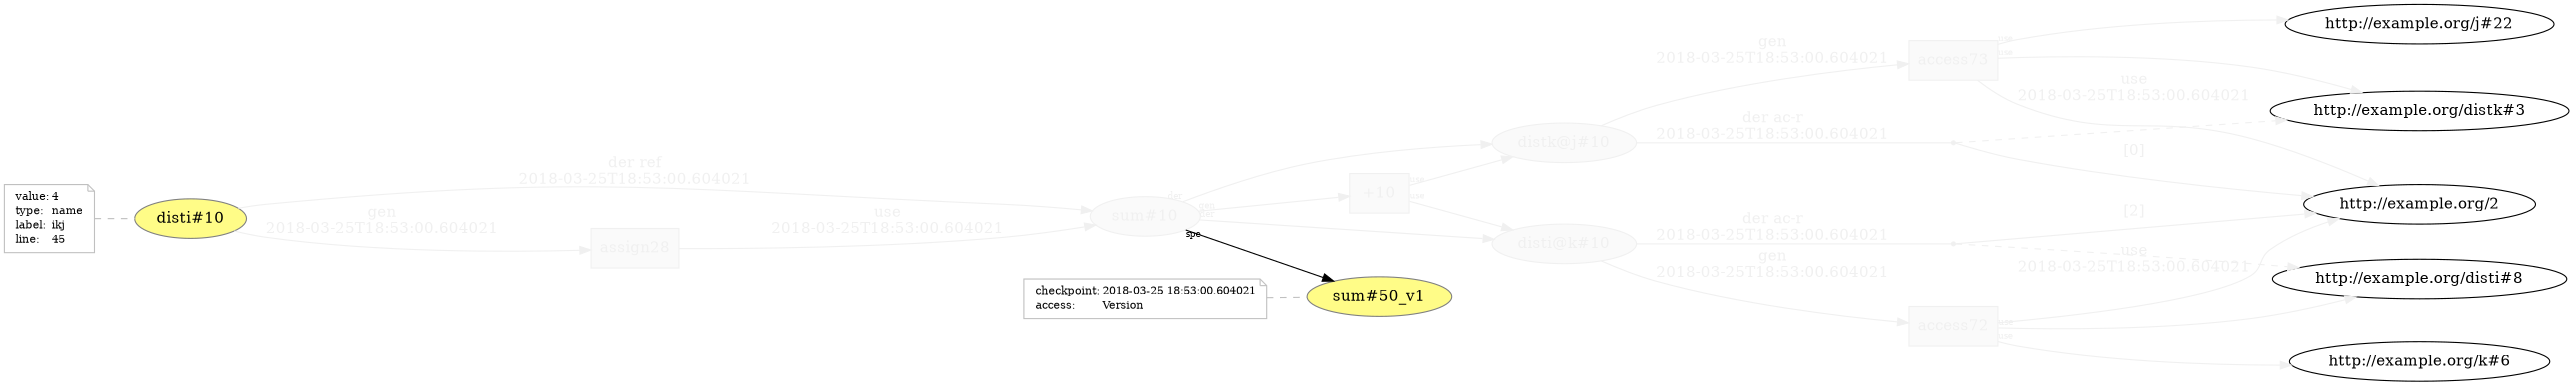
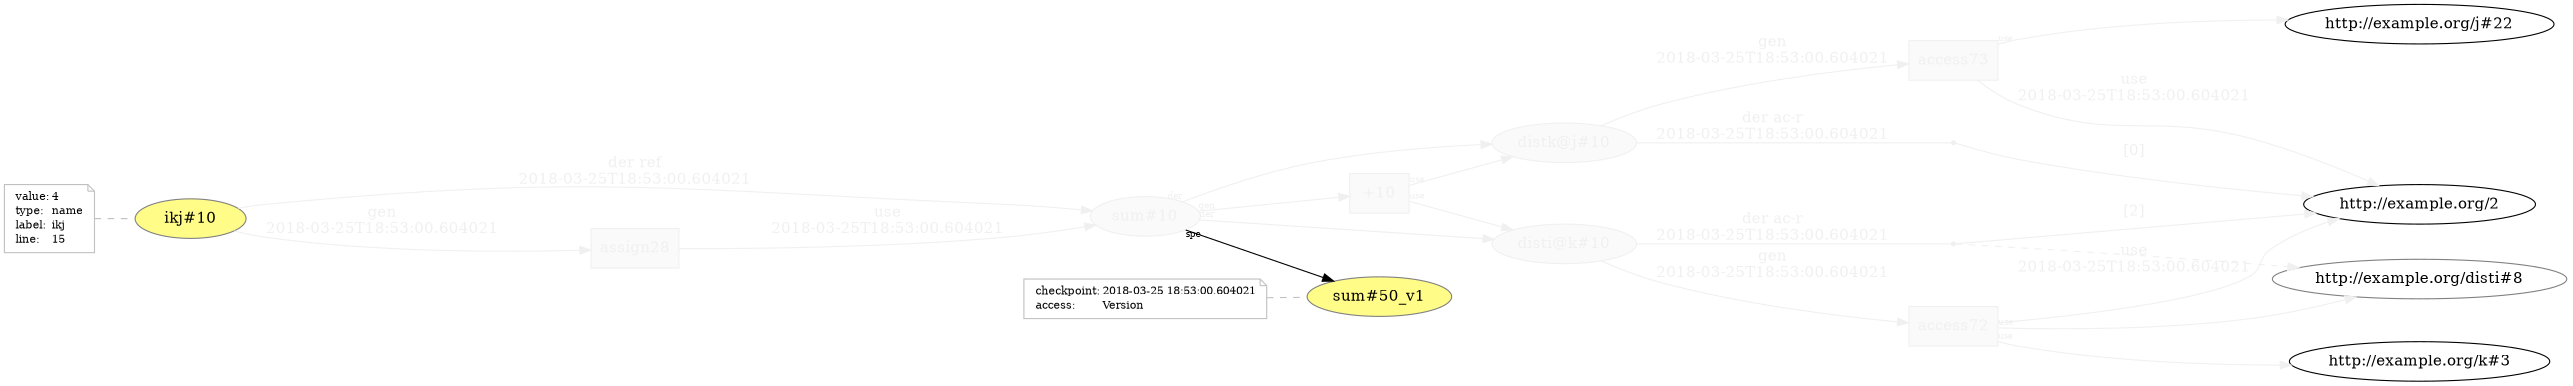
(2420, 111) -> none
(191, 219) -> (191, 219)
(59, 239) -> (59, 239)
(2420, 279) -> (2420, 279)
(2420, 361) -> (2420, 361)
